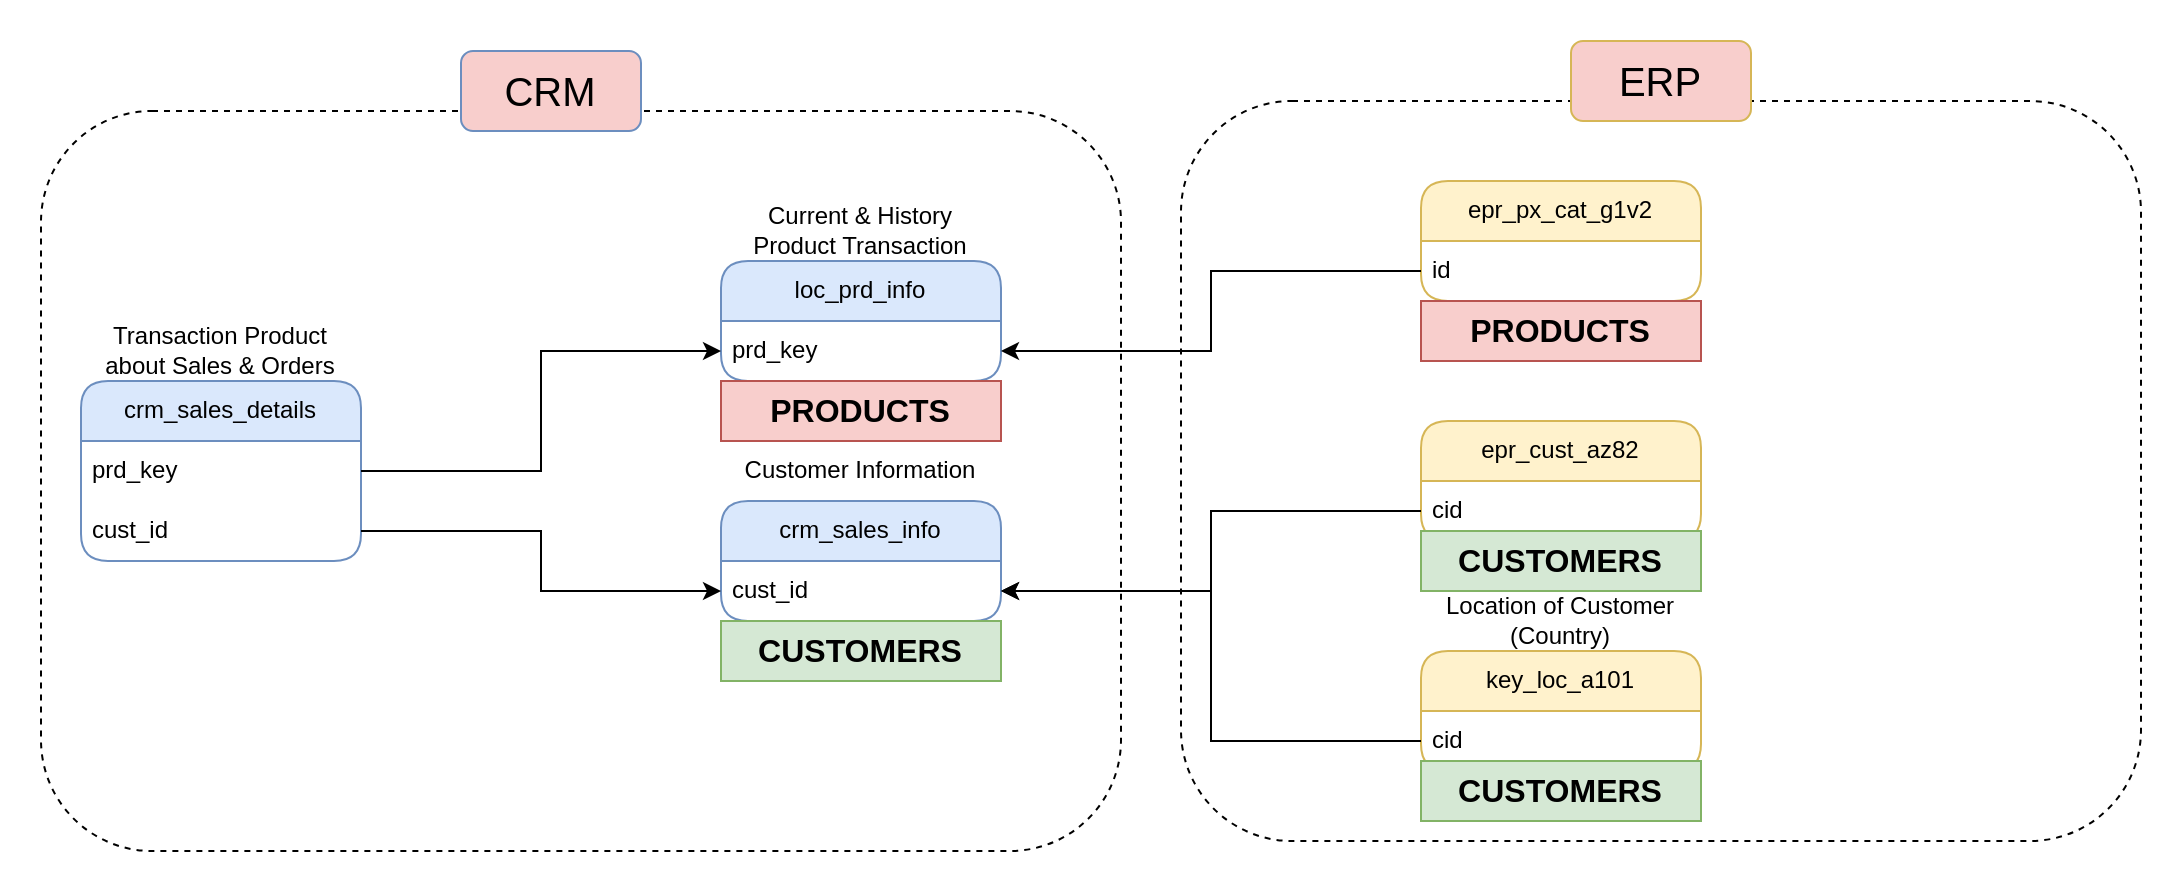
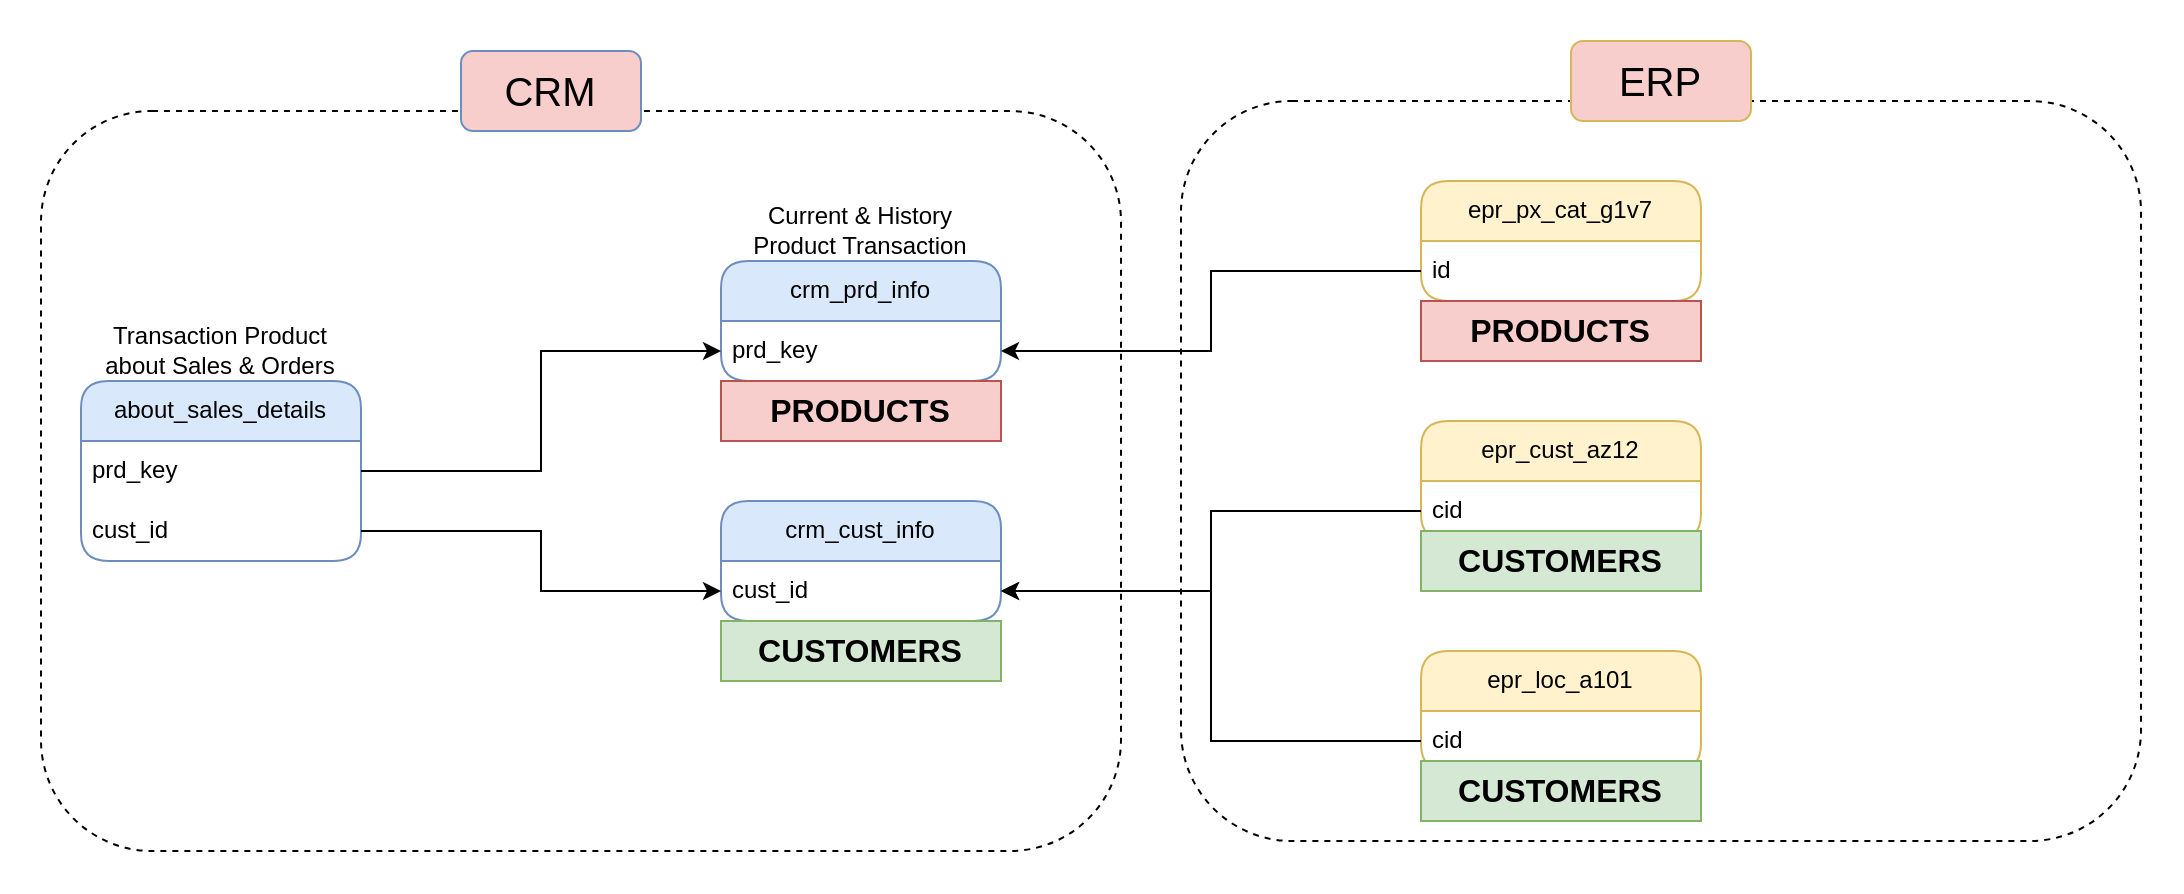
(1561, 211) -> (1561, 211)
(861, 291) -> (861, 291)
(221, 411) -> (221, 411)
(1561, 451) -> (1561, 451)
(861, 471) -> none
(861, 531) -> (861, 531)
(1561, 621) -> none
(1561, 681) -> (1561, 681)
